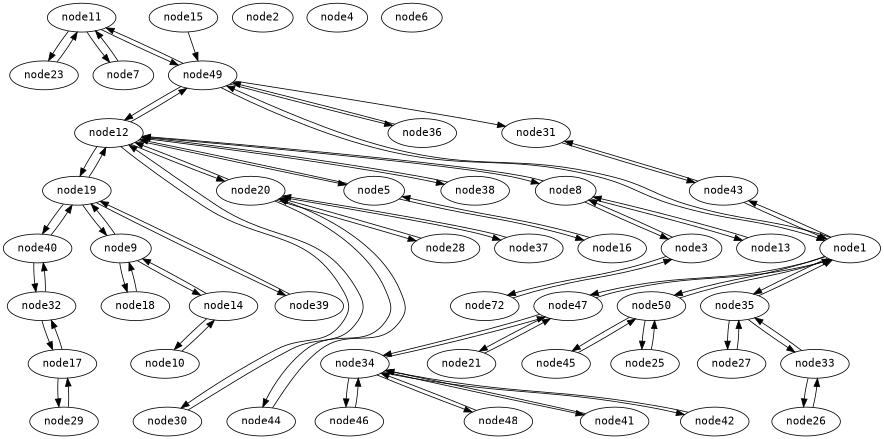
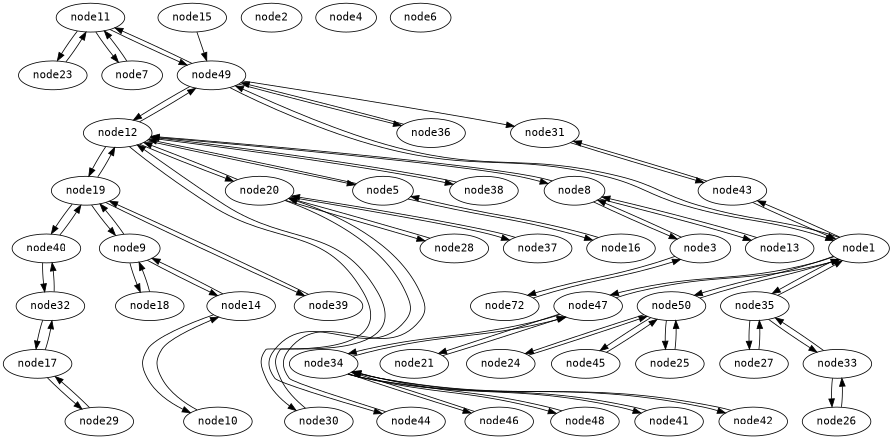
none -> (501, 364)
